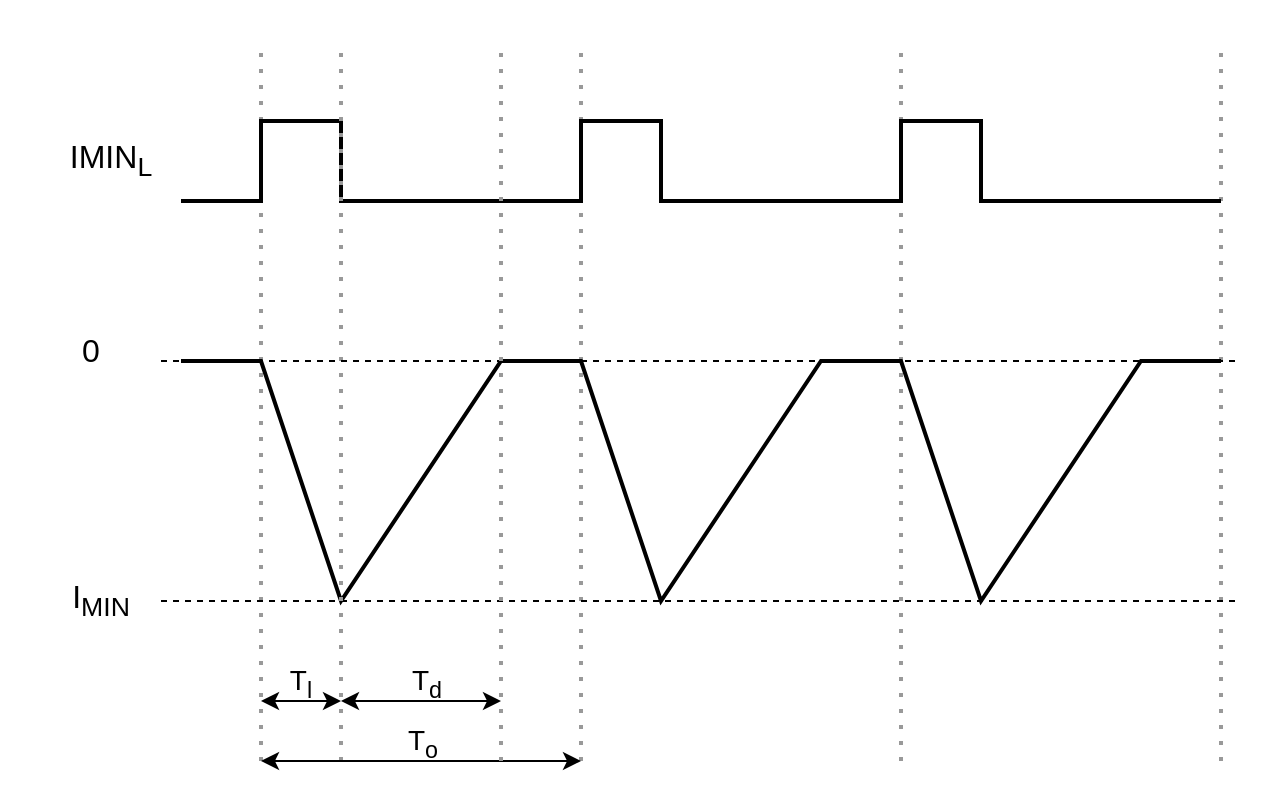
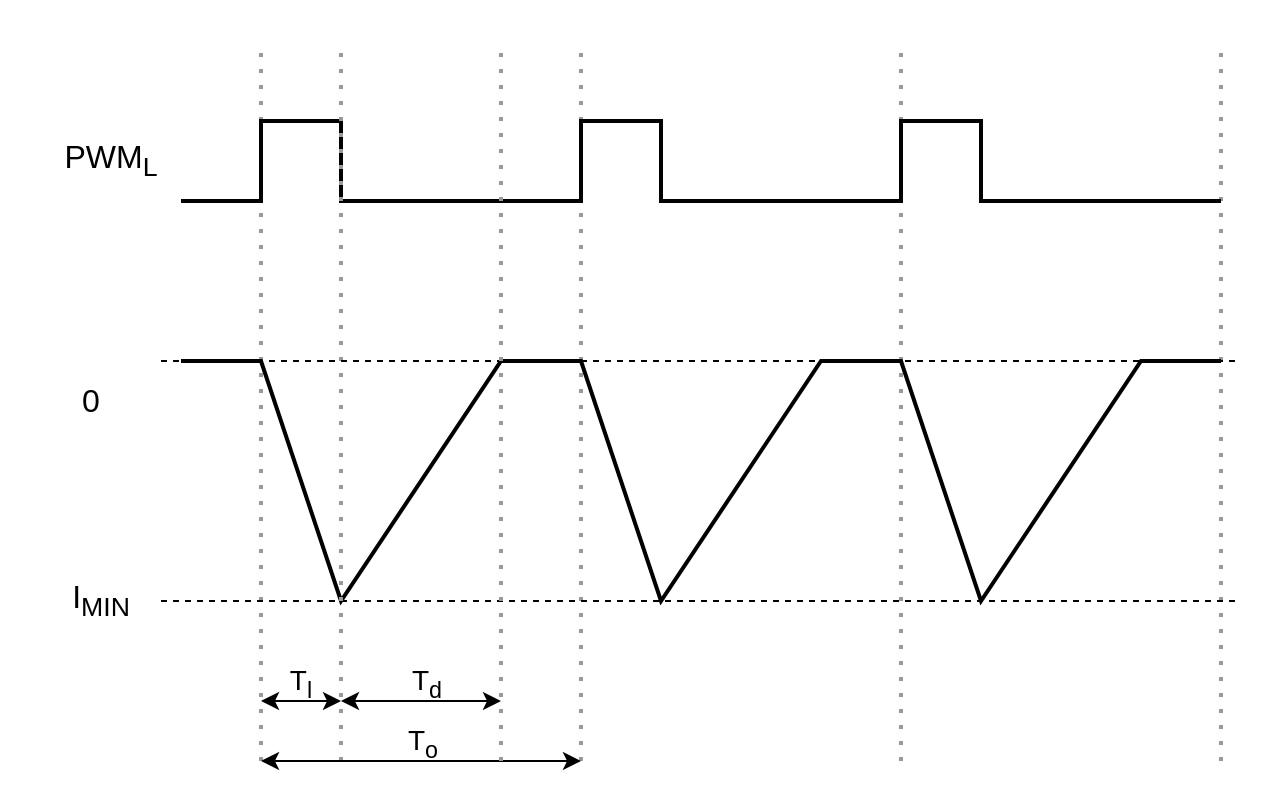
(112, 161) -> (112, 161)
(91, 351) -> (91, 401)
